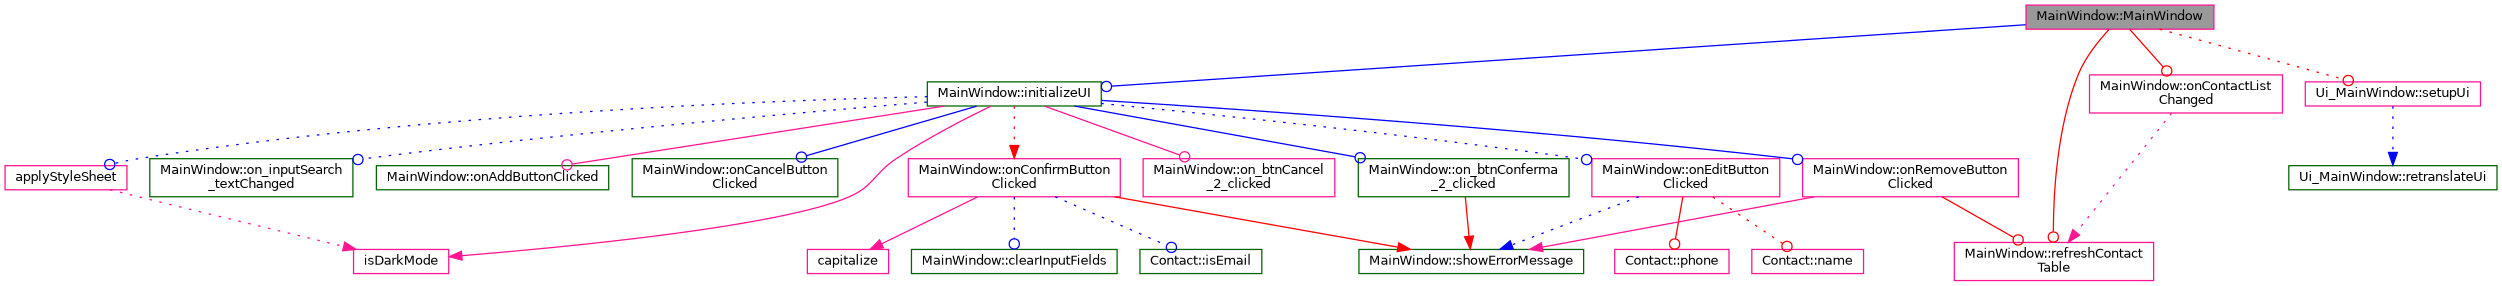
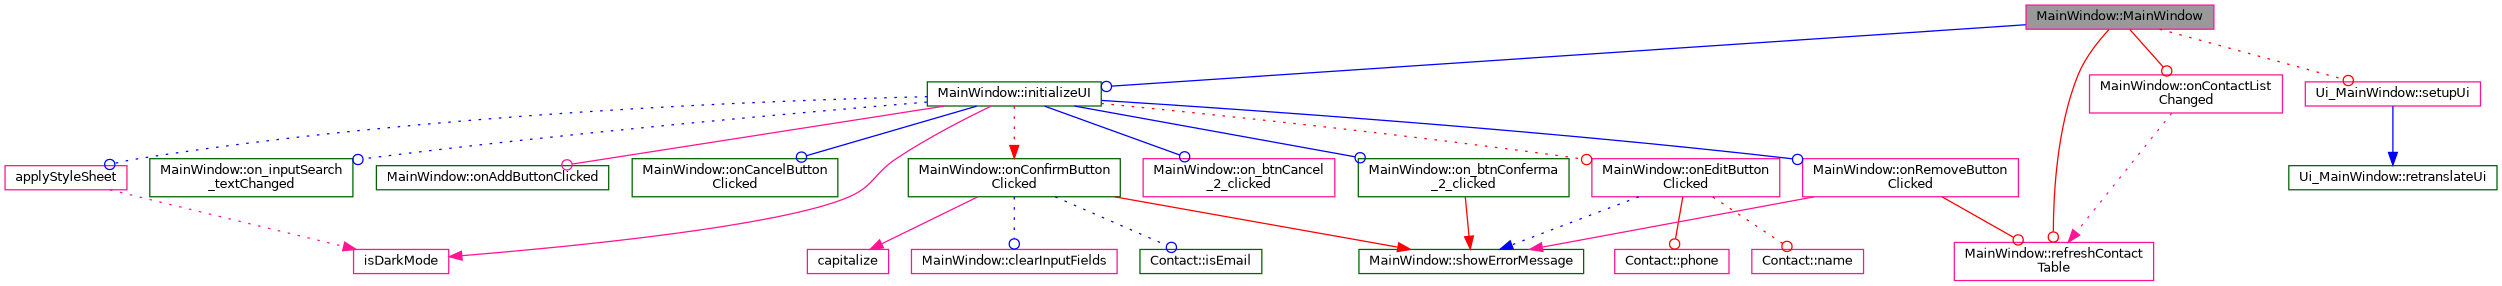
(1342, 129) -> (1342, 129)
(2393, 129) -> (2393, 129)
(1112, 131) -> (1112, 131)
(1014, 178) -> (1014, 178)
(1014, 262) -> (1014, 262)
